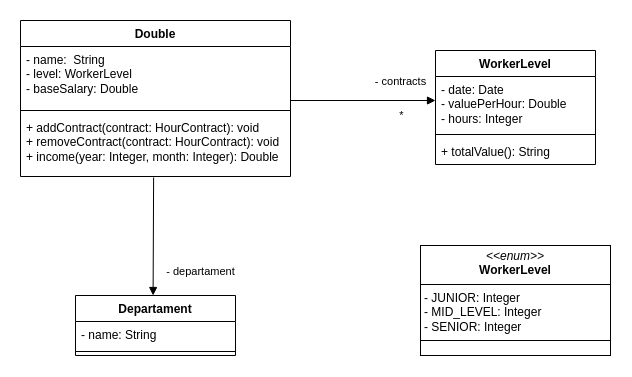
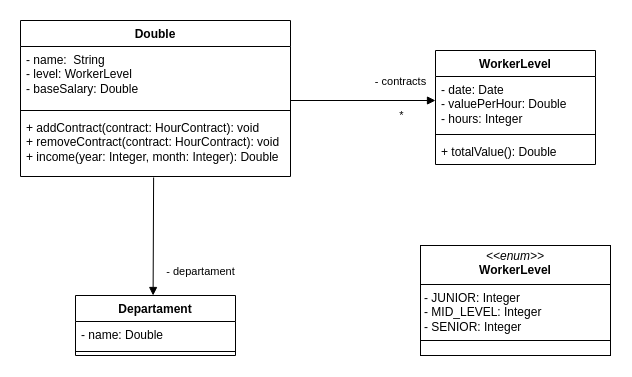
(506, 153) -> (506, 153)
(122, 336) -> (122, 336)
